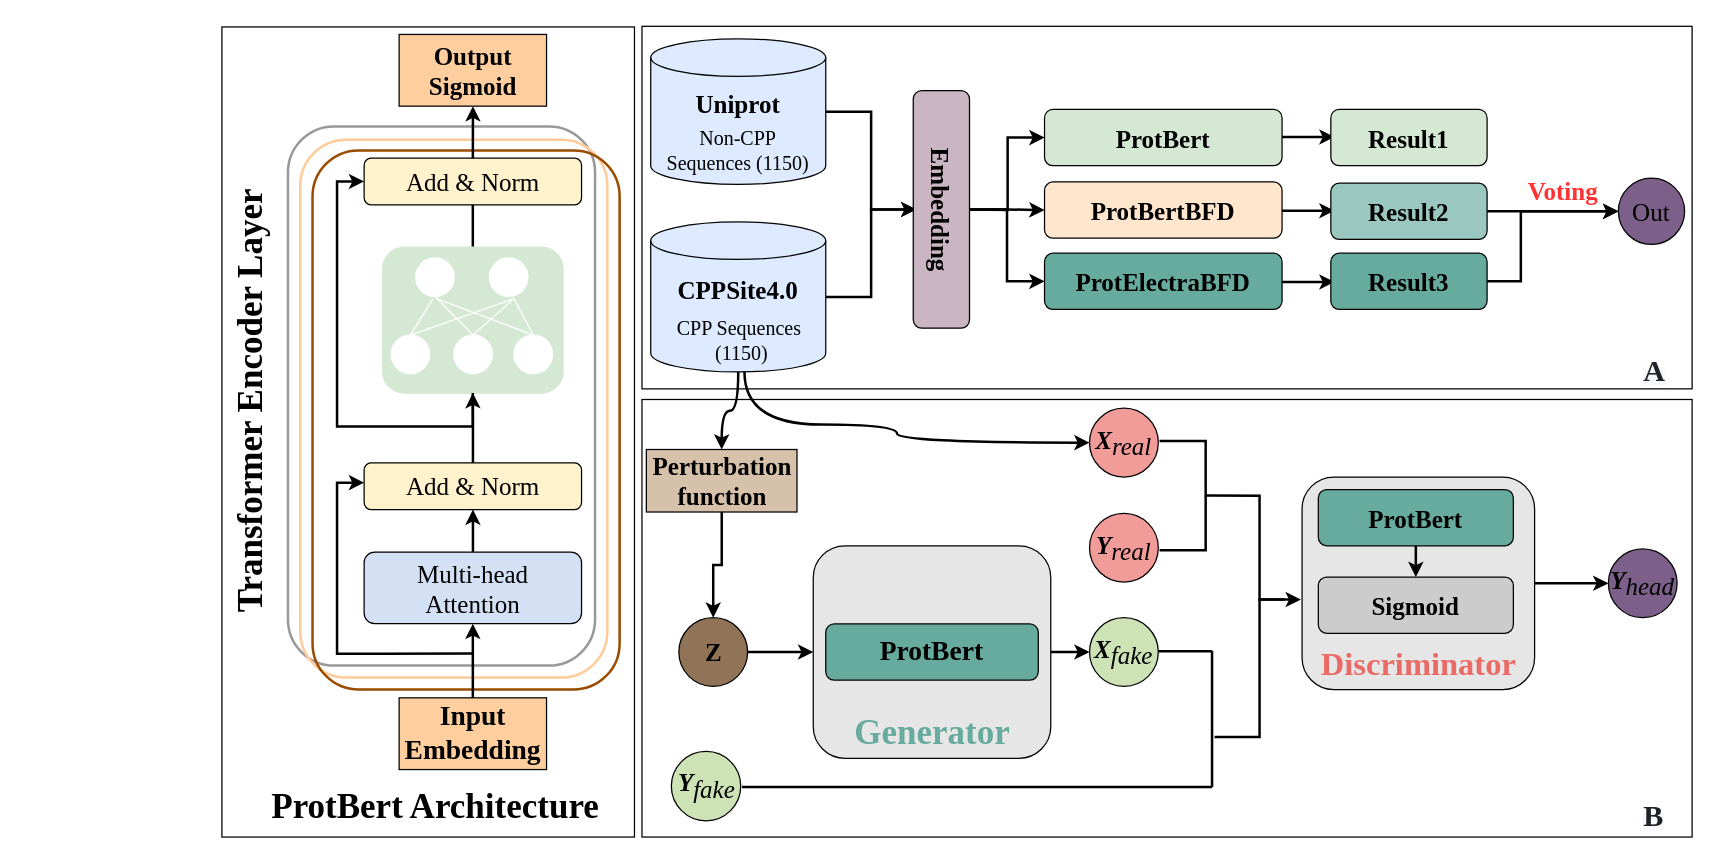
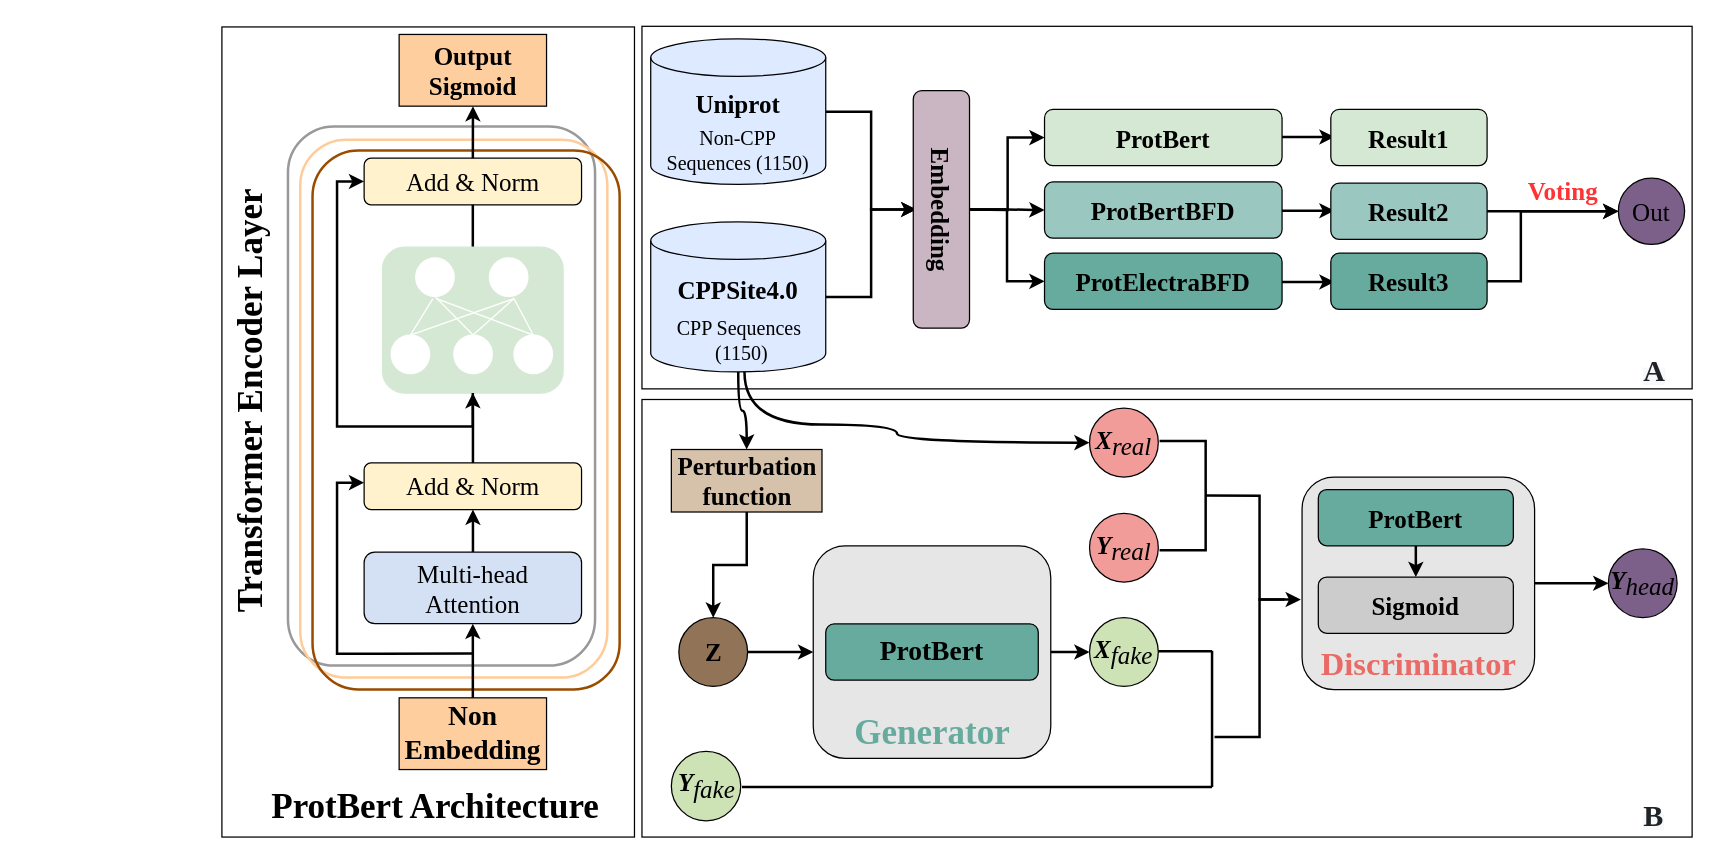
(1163, 210) -> (1163, 210)
(722, 481) -> (747, 481)
(473, 733) -> (473, 733)
